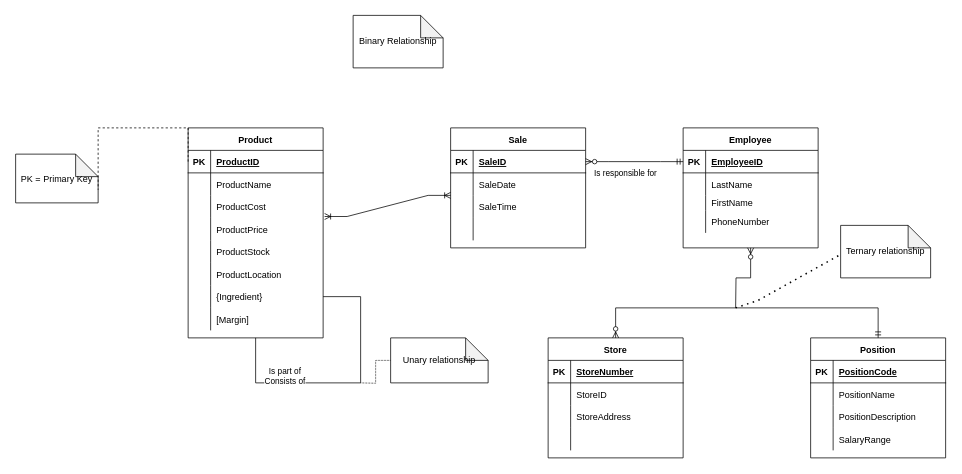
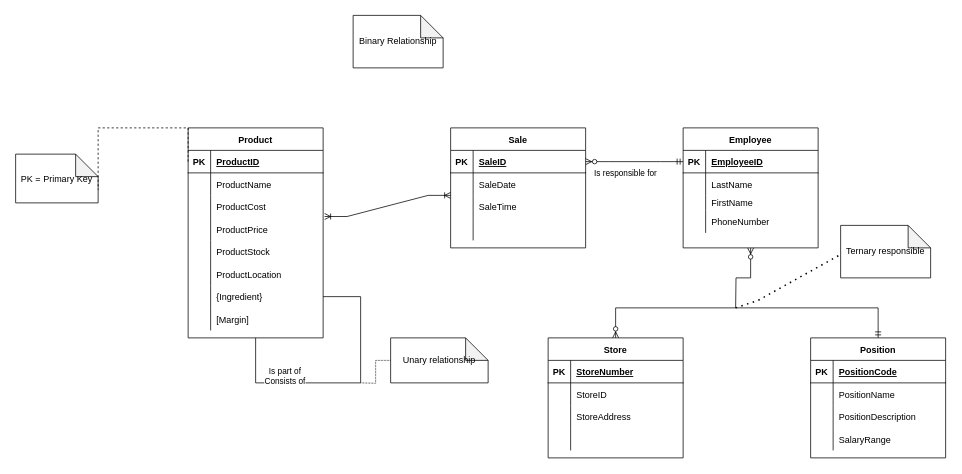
(885, 252) -> (885, 252)
